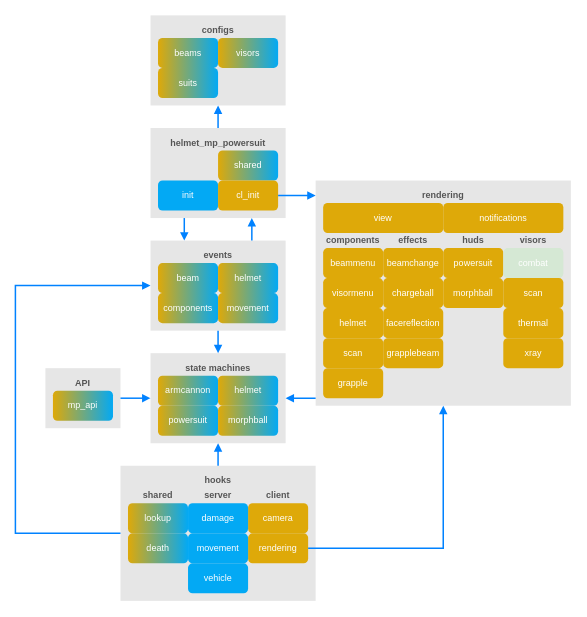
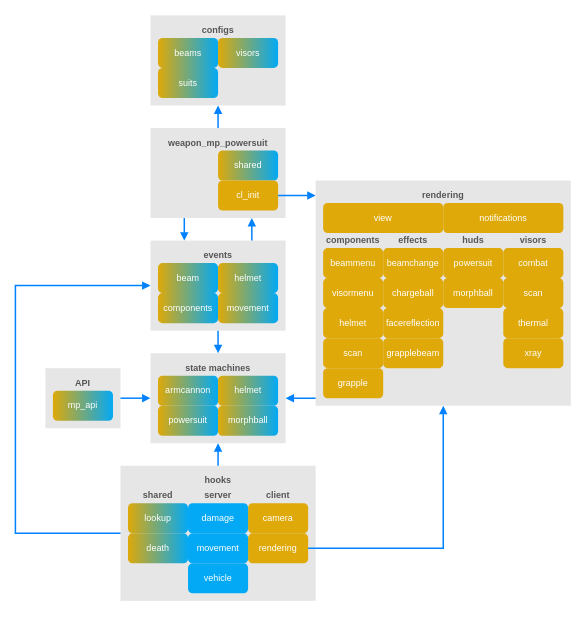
(218, 143) -> (218, 143)
(188, 195) -> none
(533, 263) -> (533, 263)
